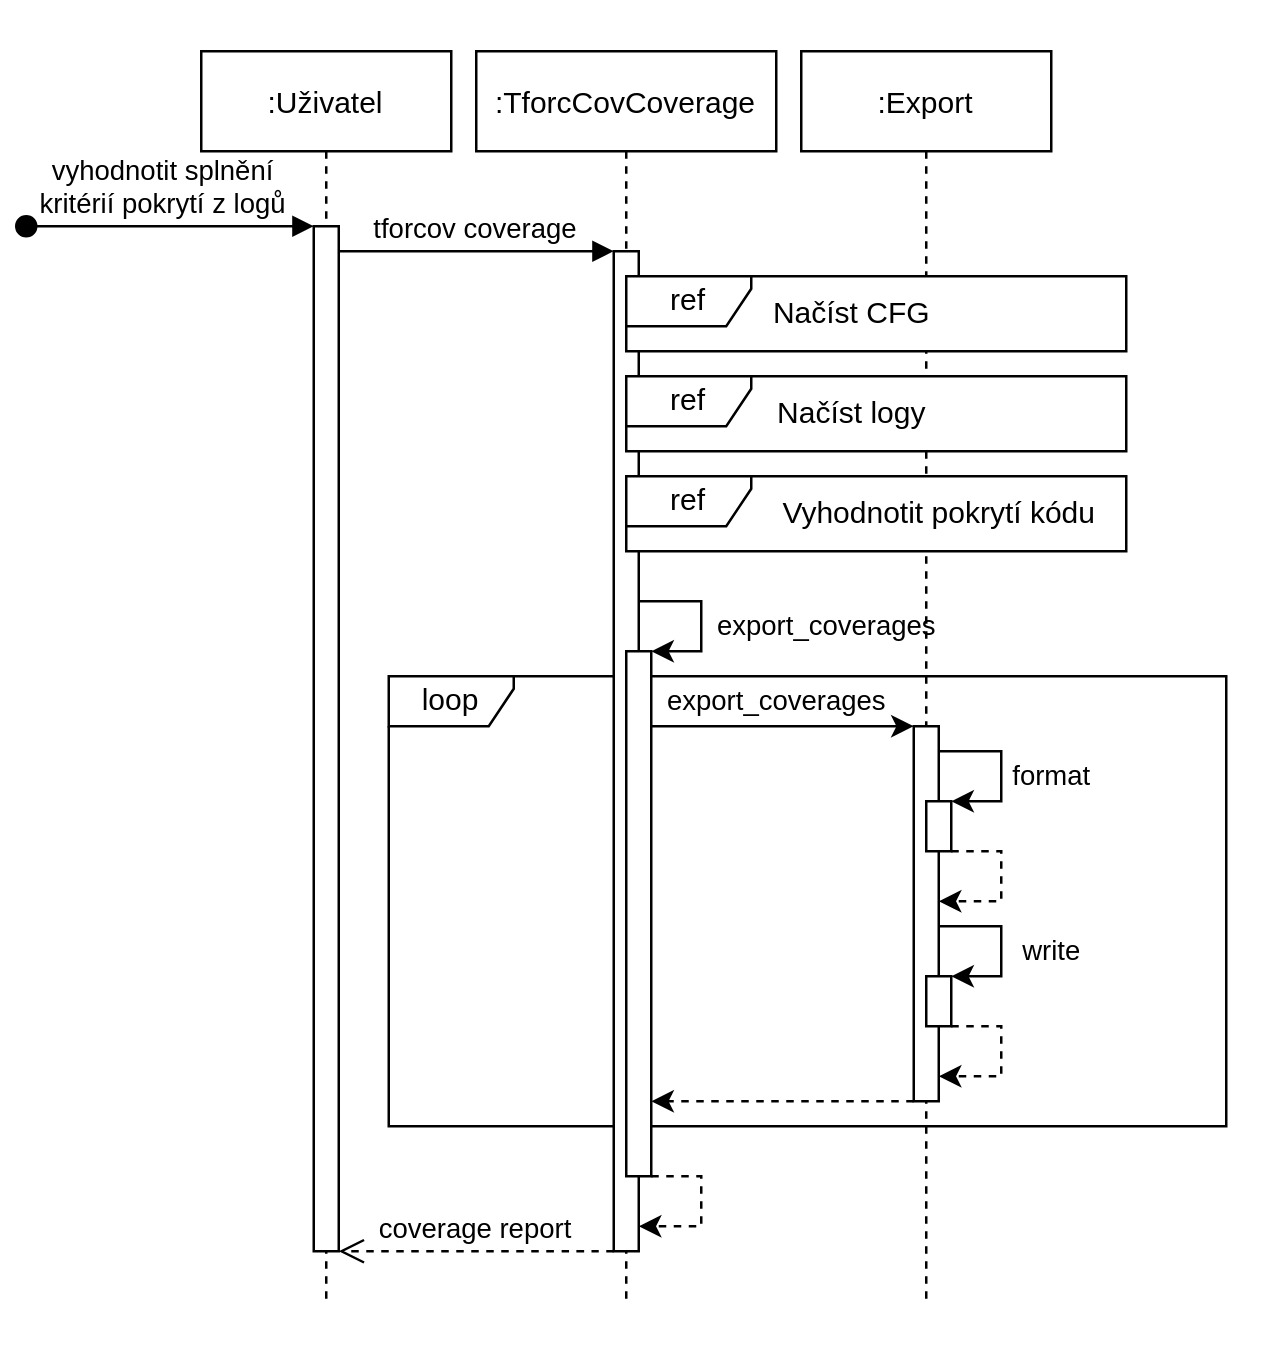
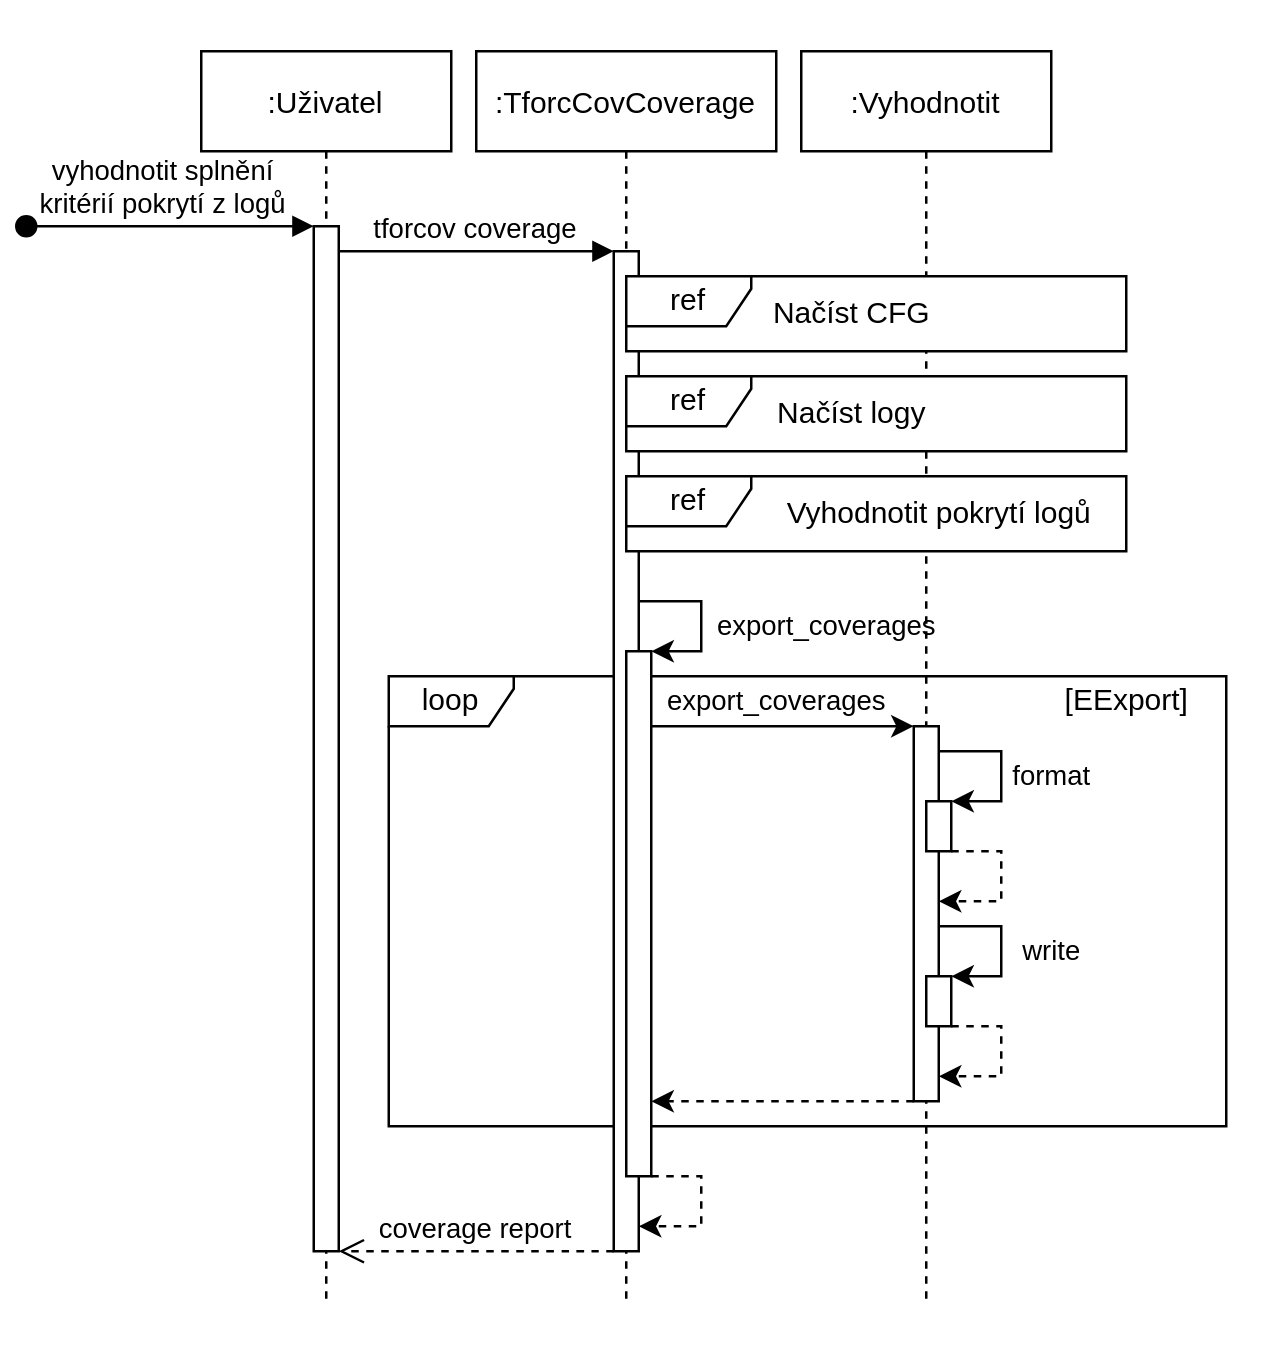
(925, 103) -> (925, 103)
(940, 514) -> (940, 514)
none -> (1126, 701)
